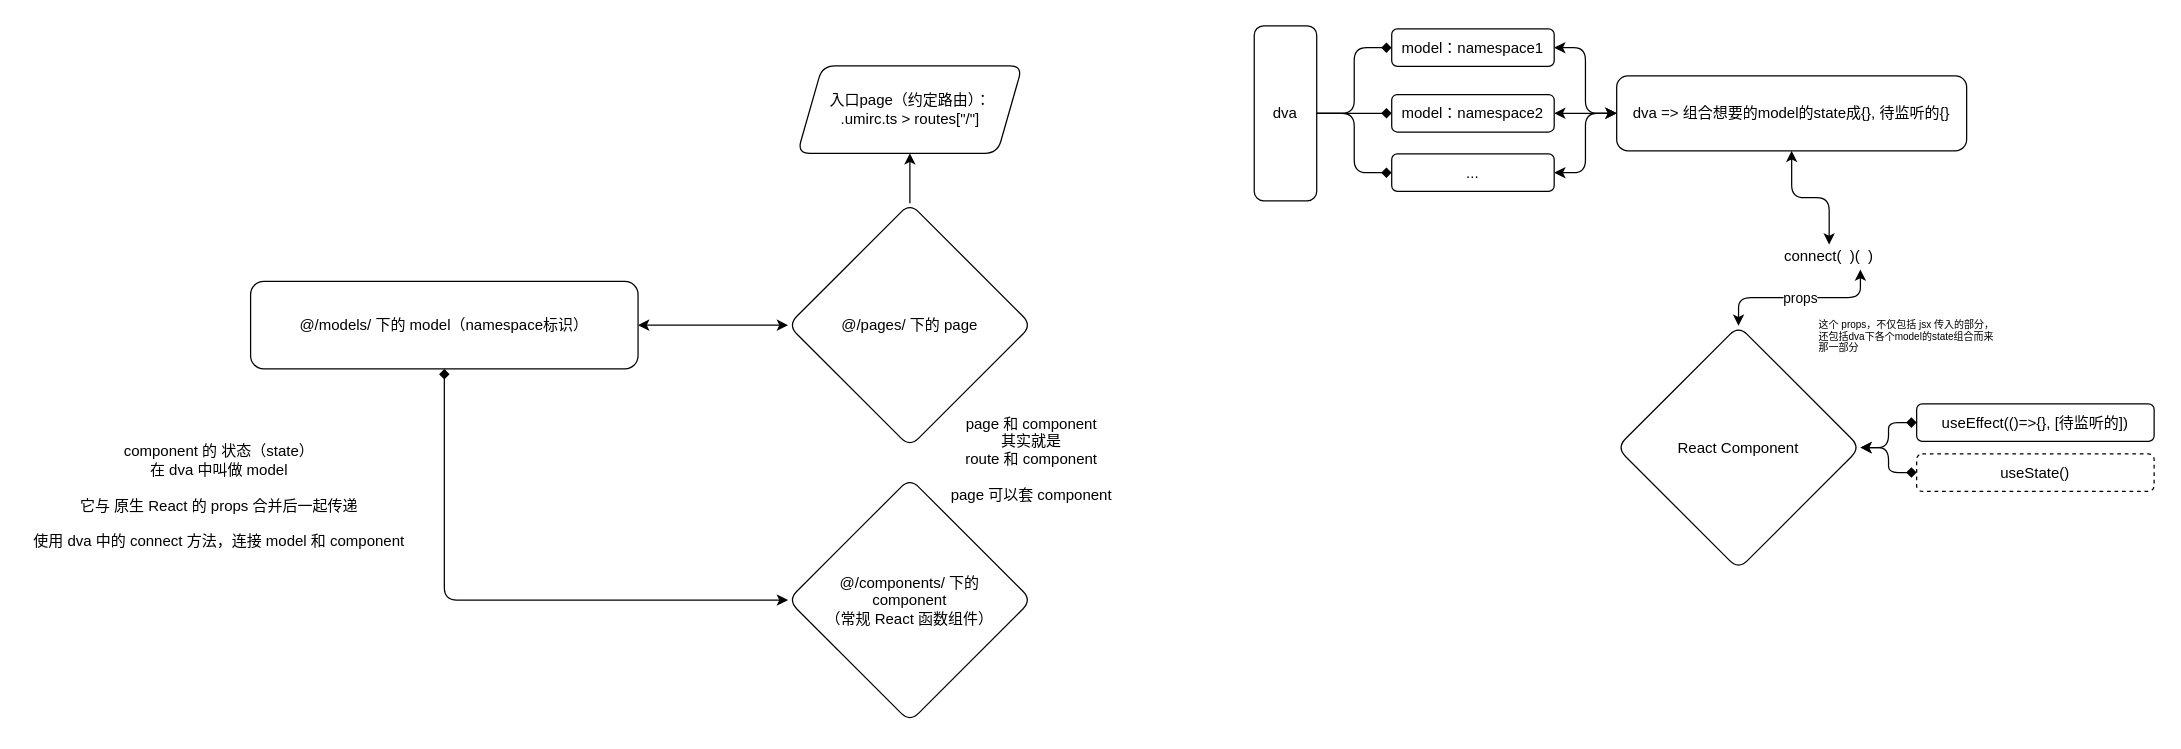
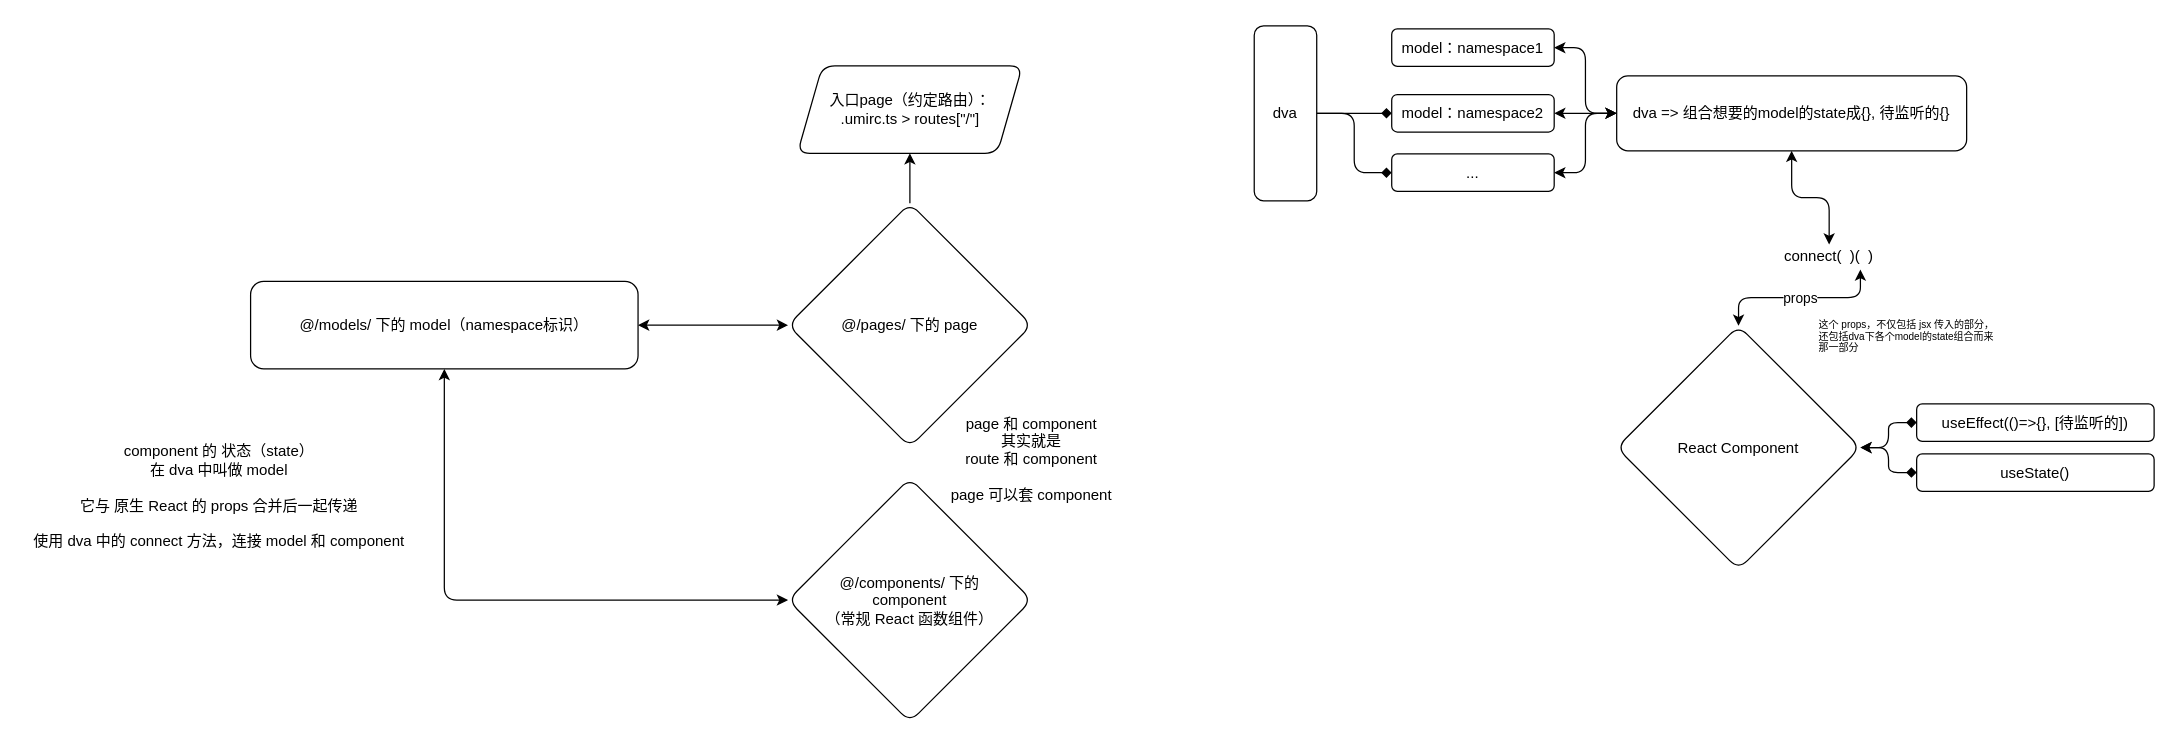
(1354, 70) -> none
(444, 379) -> (444, 379)
(2036, 473) -> (2036, 473)
